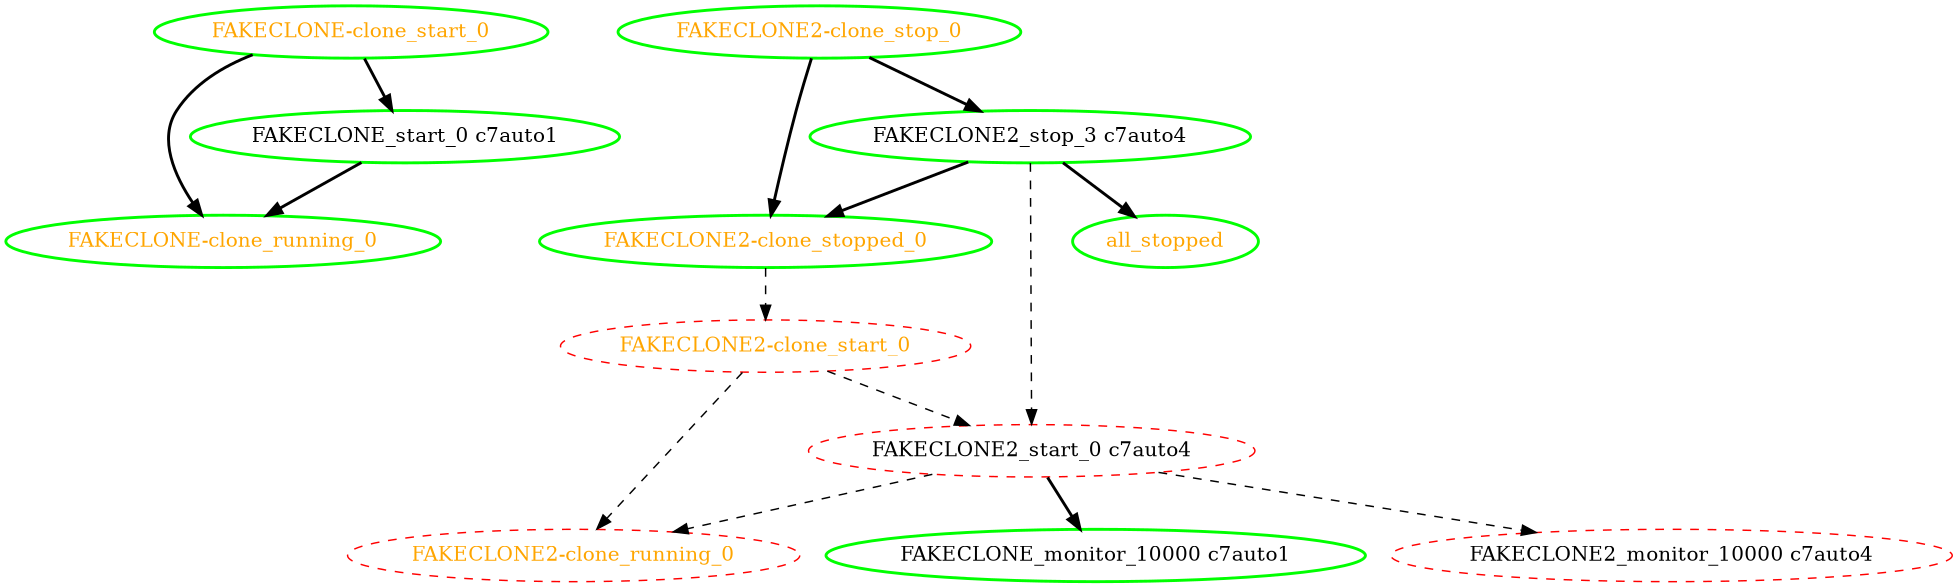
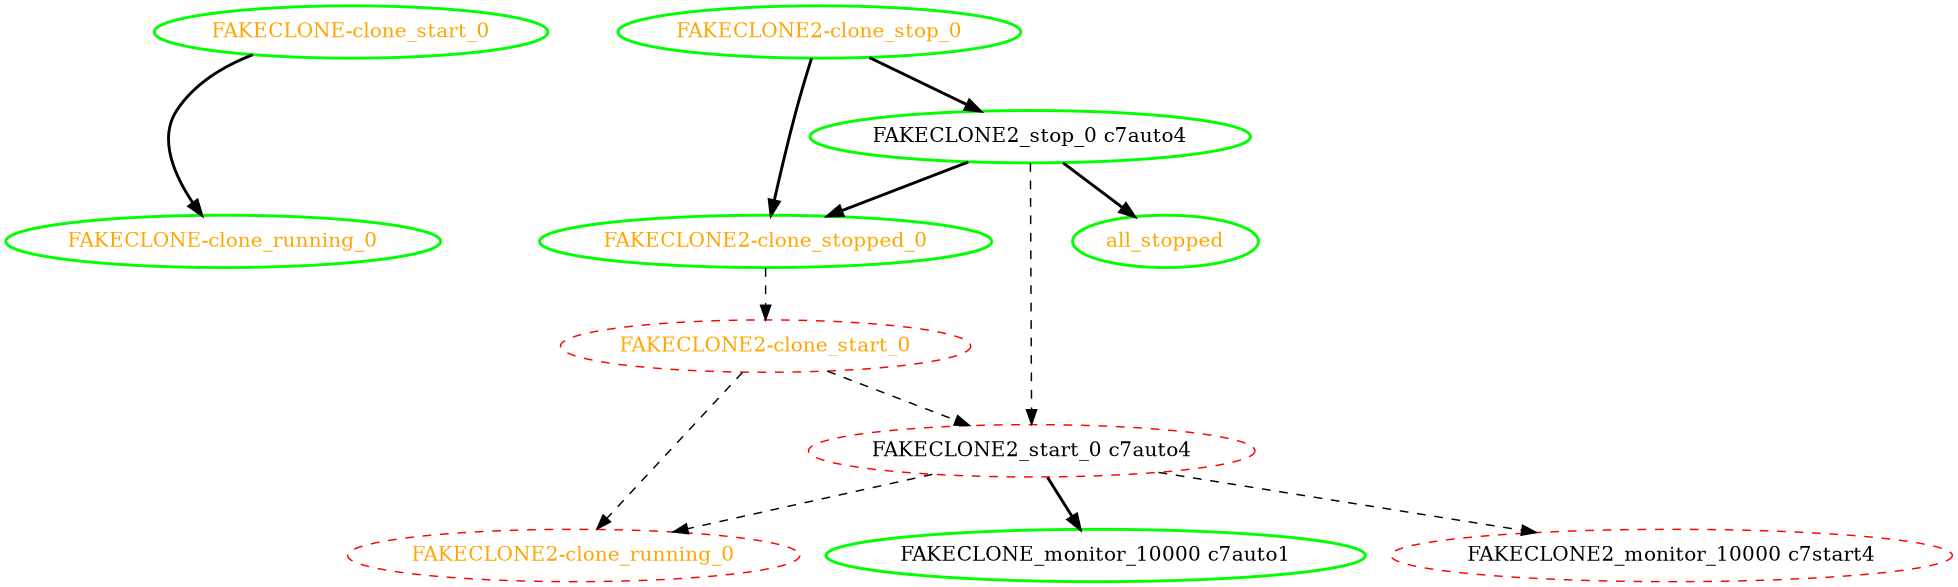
(405, 137) -> none
(1030, 137) -> (1030, 137)
(1672, 555) -> (1672, 555)
